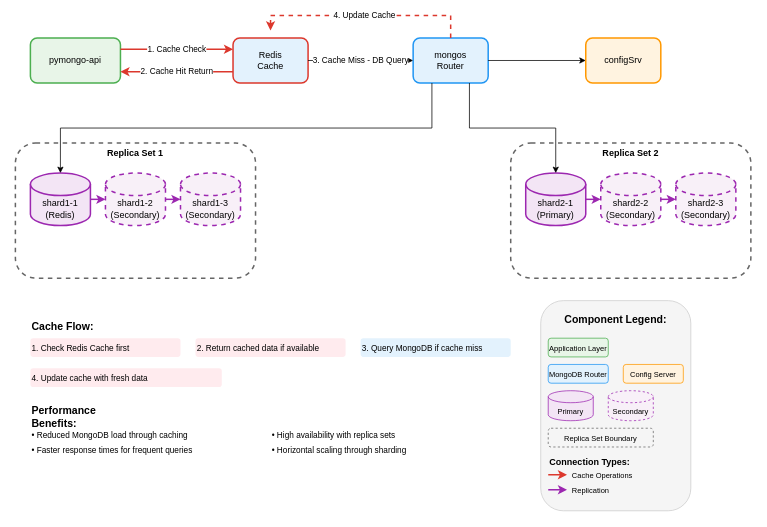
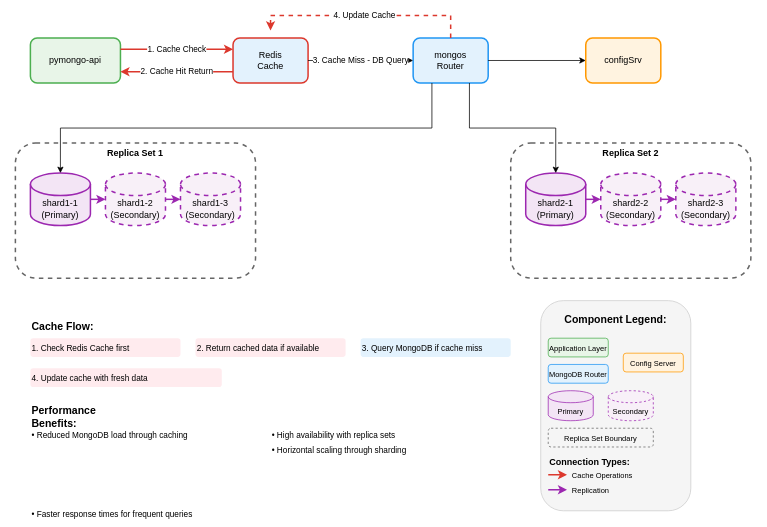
(60, 209) -> (60, 209)
(653, 374) -> (653, 362)
(143, 450) -> (143, 514)
